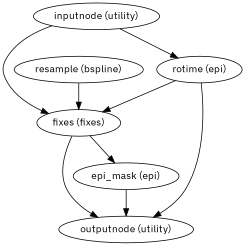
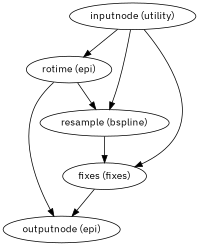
none -> (123, 67)
(142, 95) -> (85, 93)
(126, 176) -> none
(126, 229) -> (62, 229)
